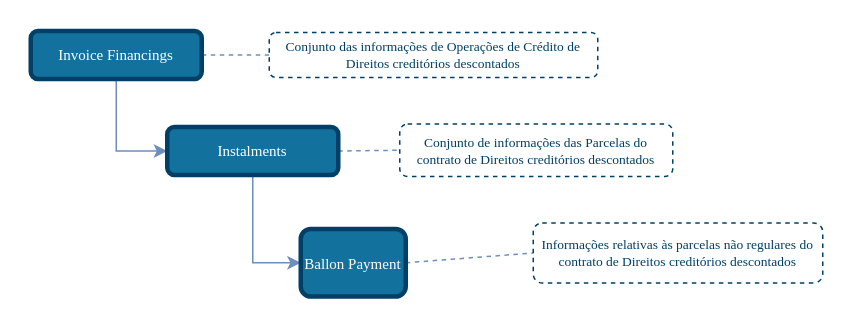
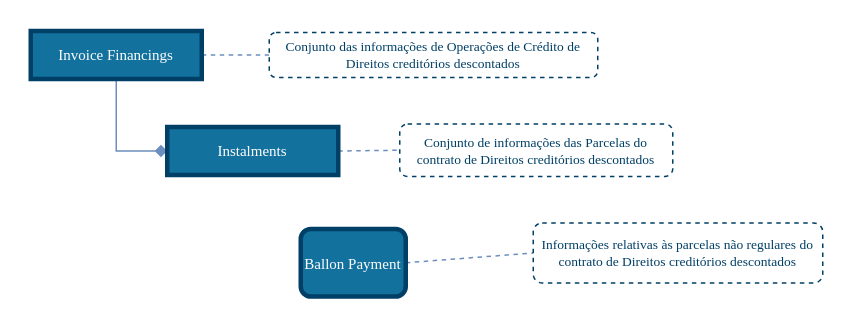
(116, 55) -> (116, 55)
(156, 151) -> (155, 151)
(253, 151) -> (253, 151)
(253, 237) -> none
